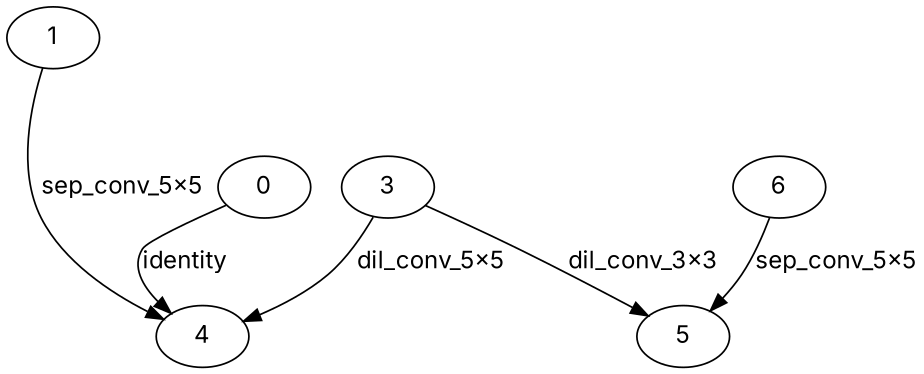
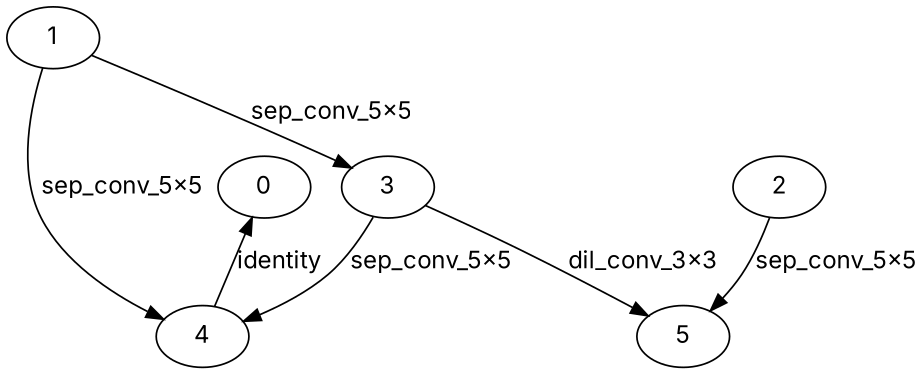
none -> (214, 107)
(779, 187) -> (779, 187)
(157, 239) -> (230, 270)
(431, 262) -> (431, 262)
